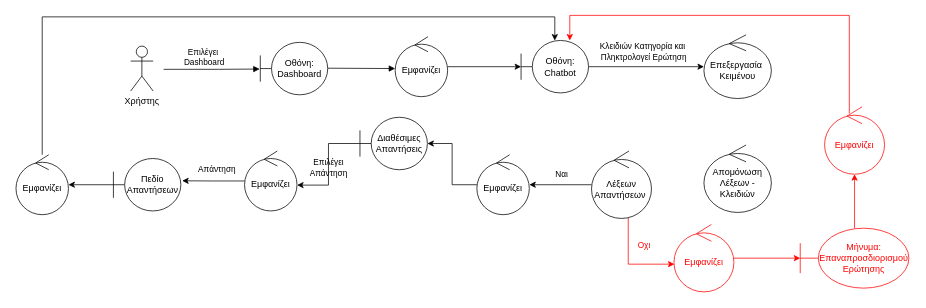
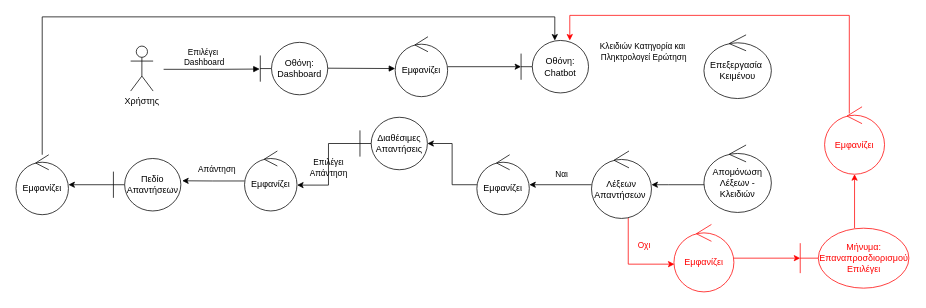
(644, 67) -> none
none -> (681, 185)
(864, 258) -> (864, 258)
